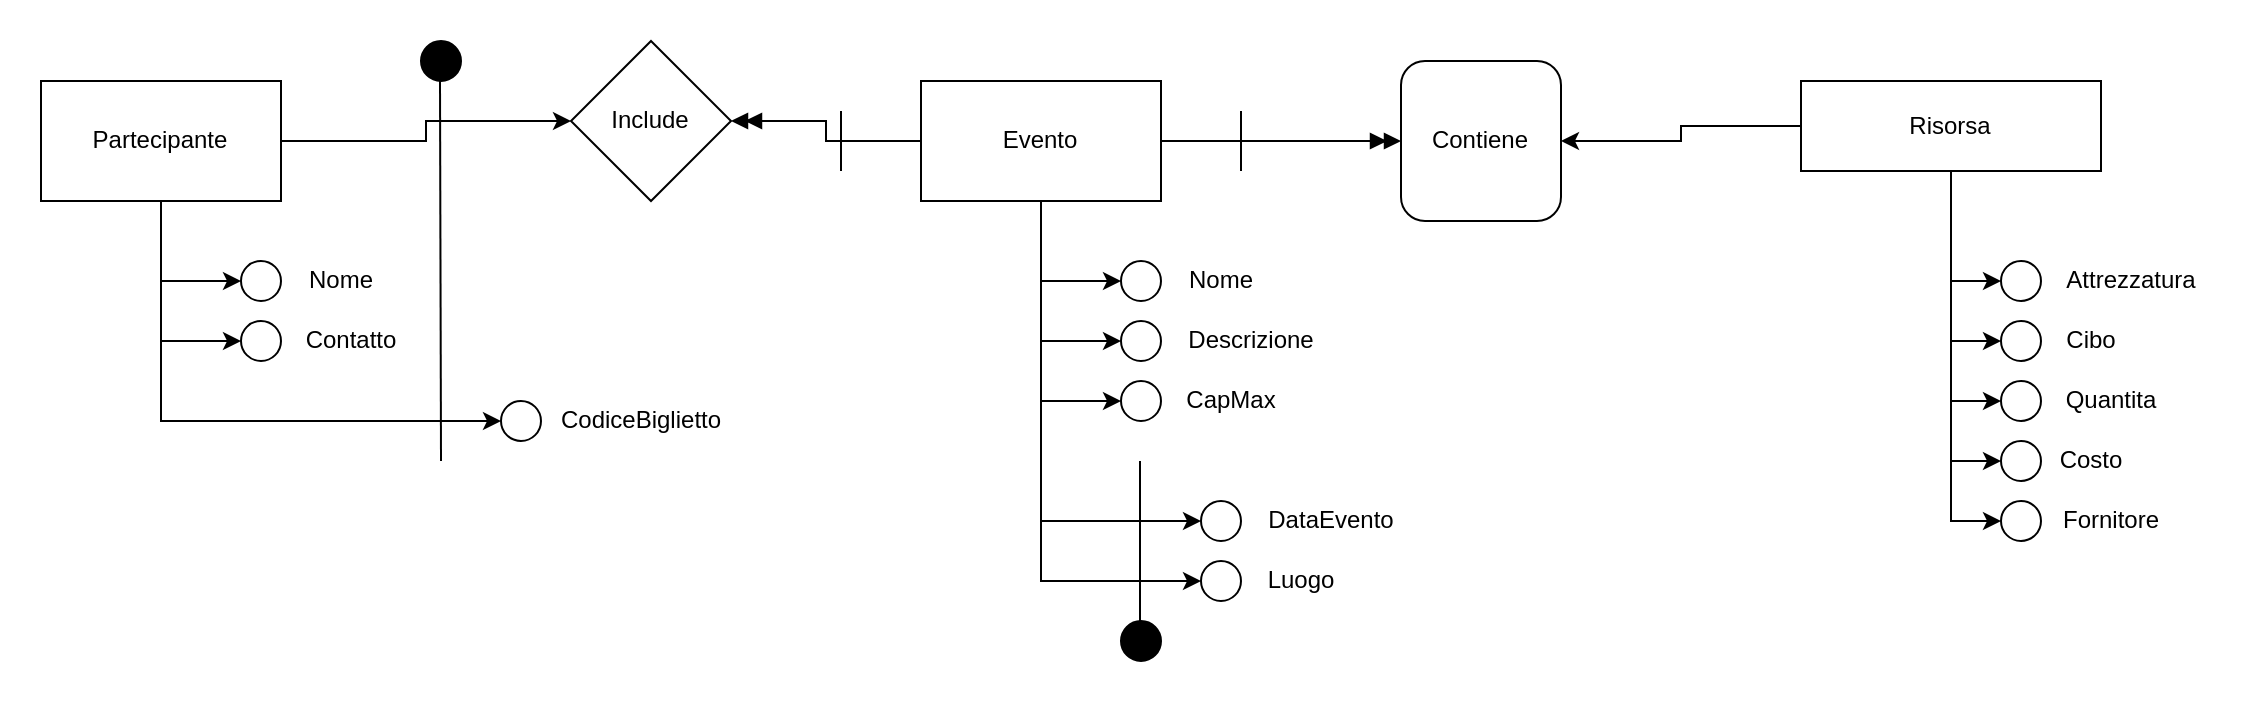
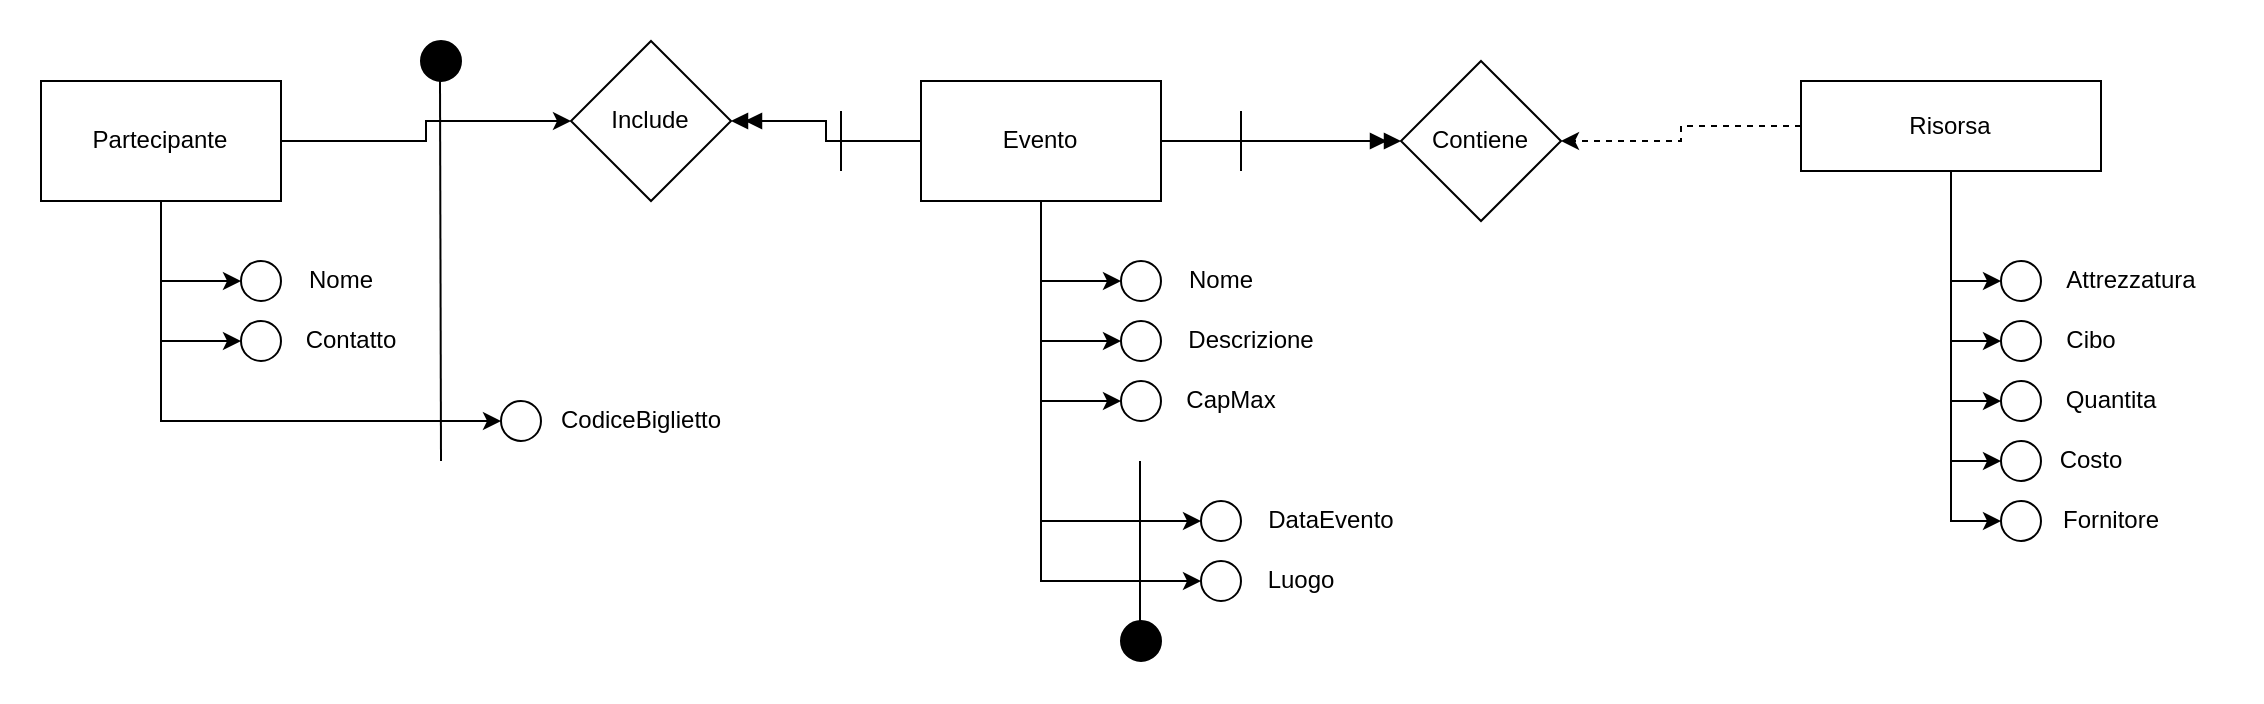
(1681, 128) -> (1681, 128)
(1481, 141) -> (1481, 141)
